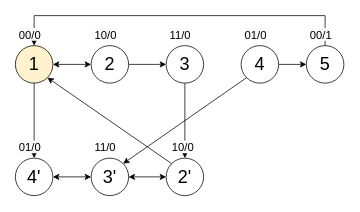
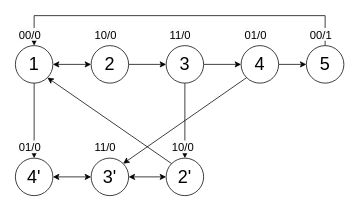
(34, 64) -> (34, 64)
none -> (220, 64)
